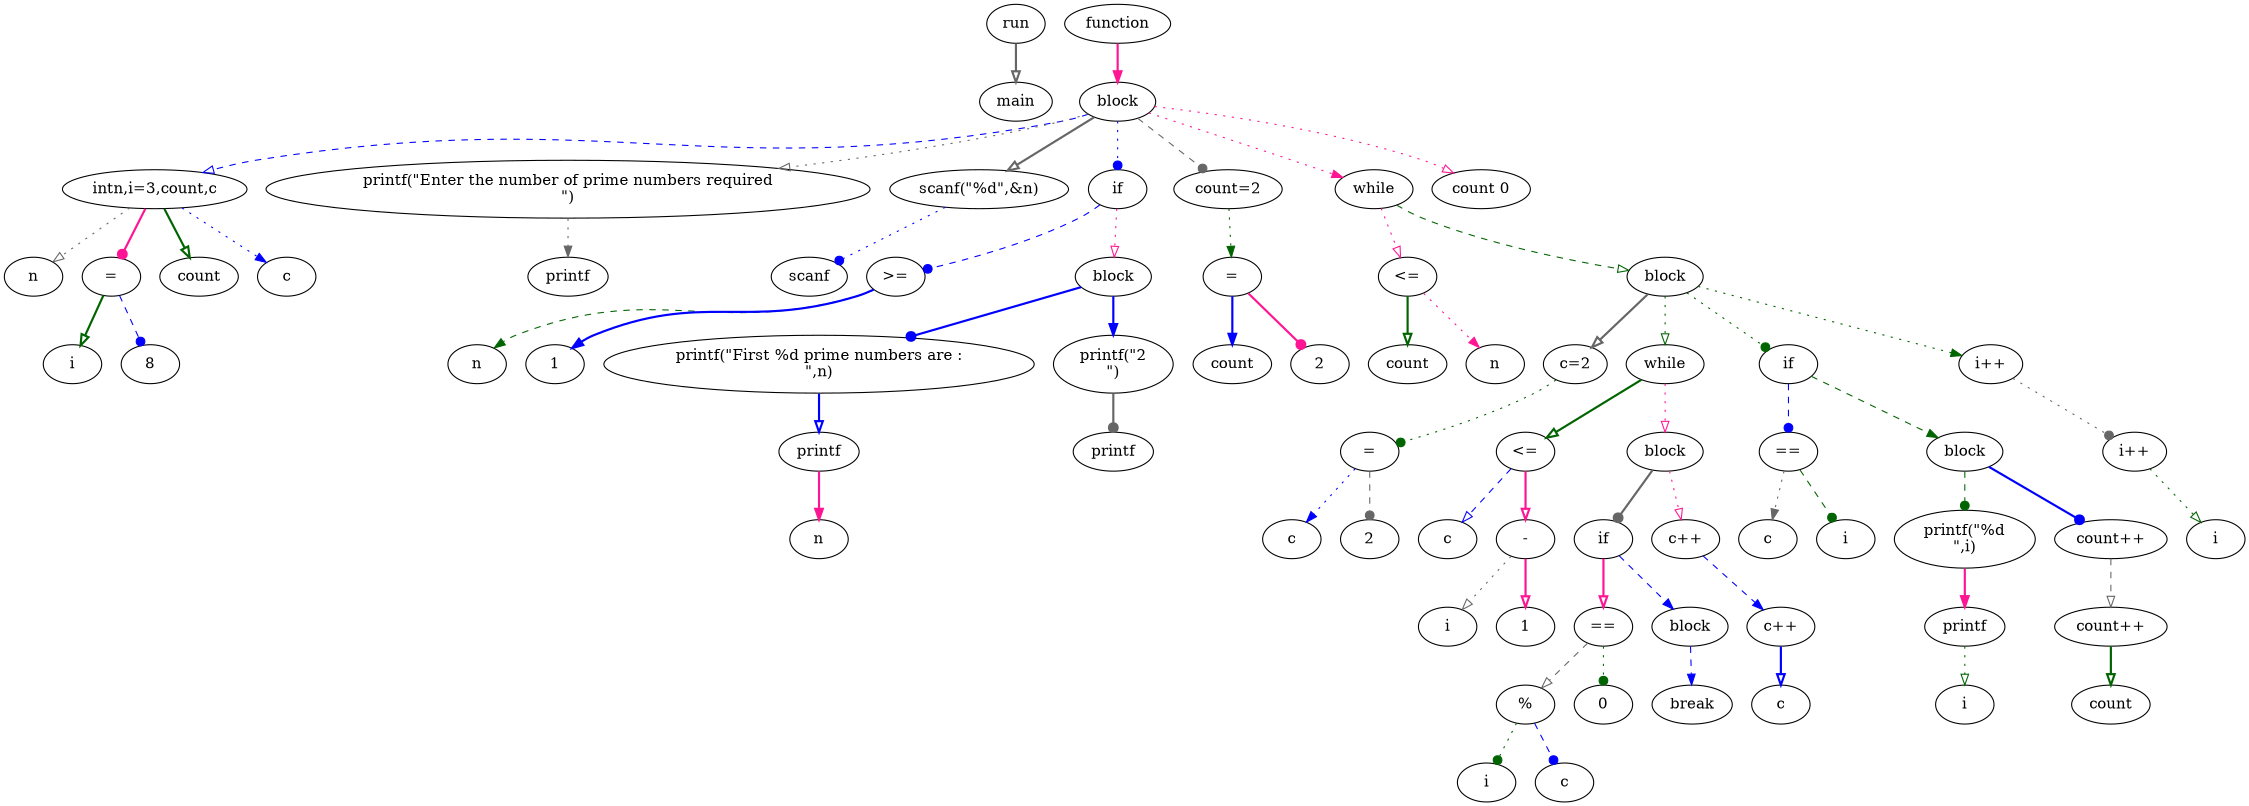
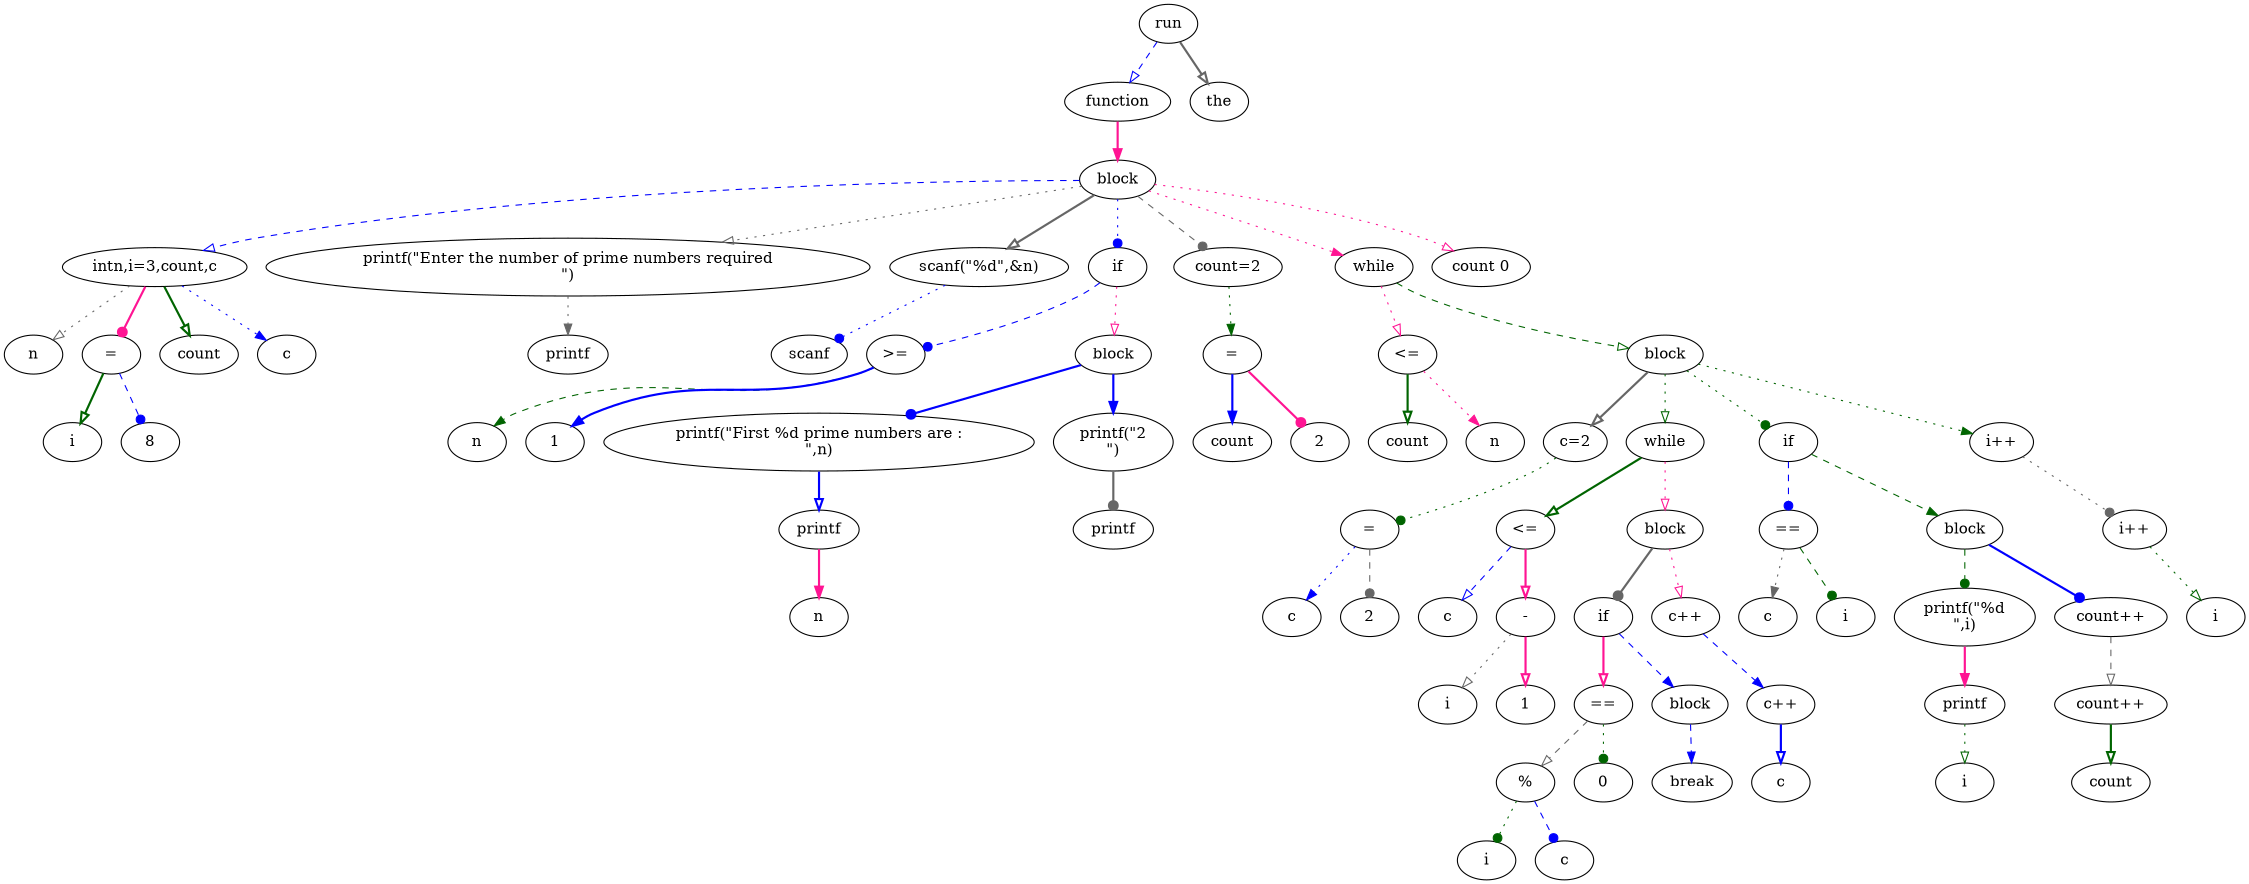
none -> (1146, 58)
(1016, 102) -> (1219, 102)
